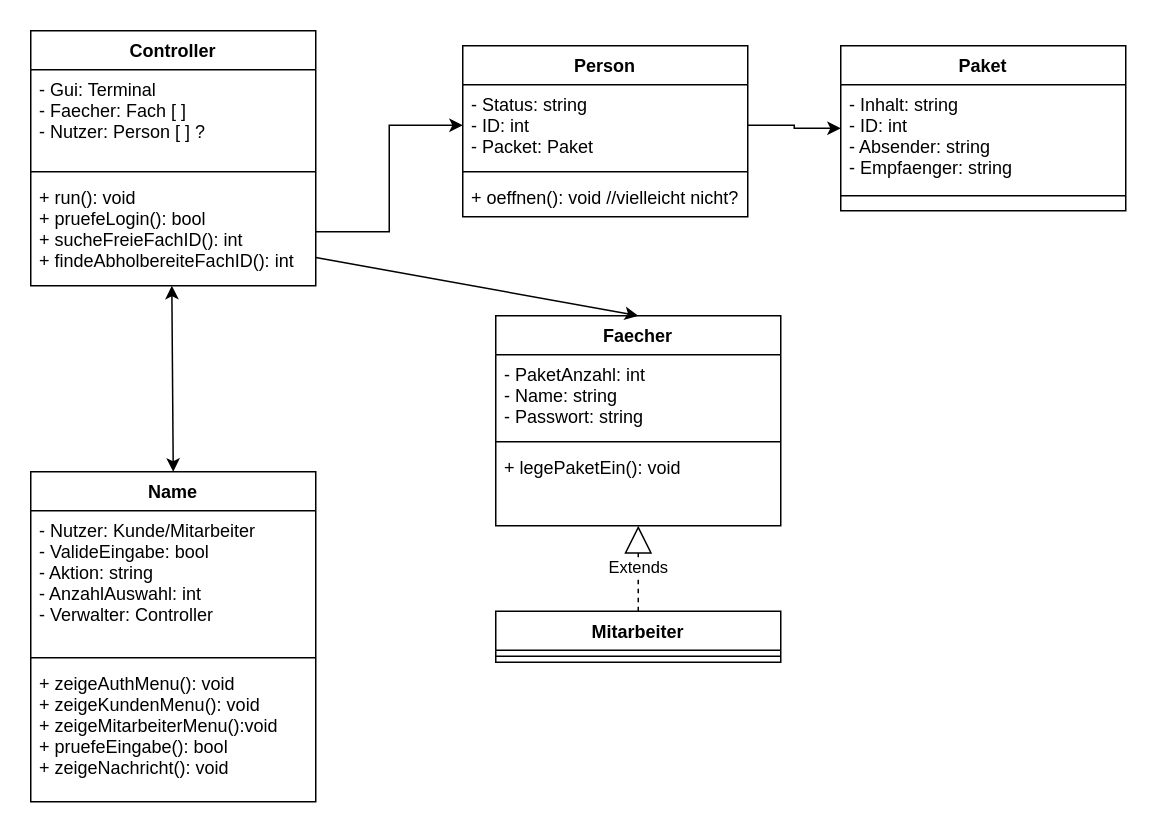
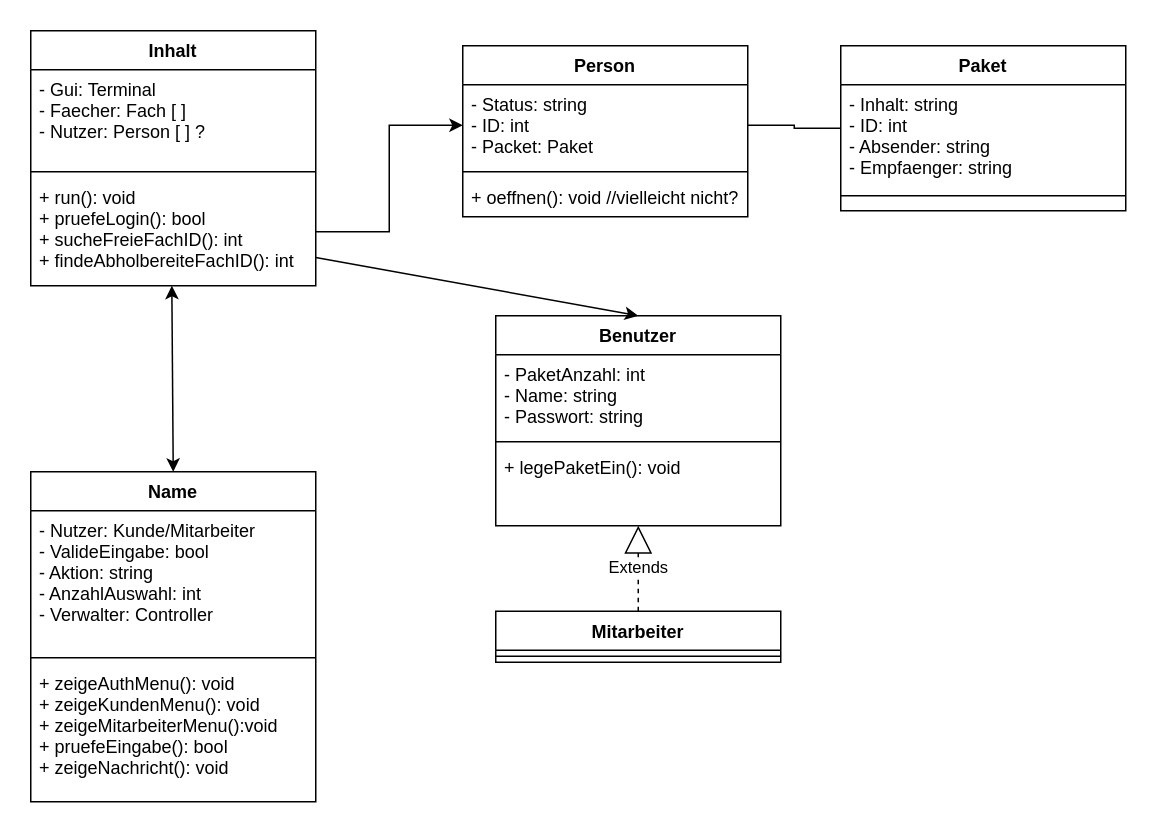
(173, 51) -> (173, 51)
(829, 128) -> (832, 128)
(638, 336) -> (638, 336)
